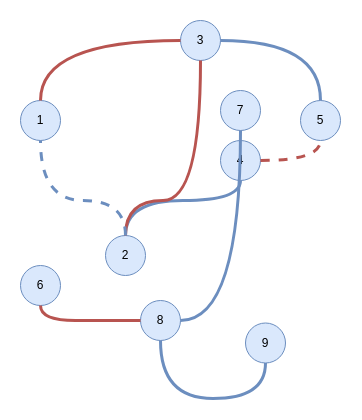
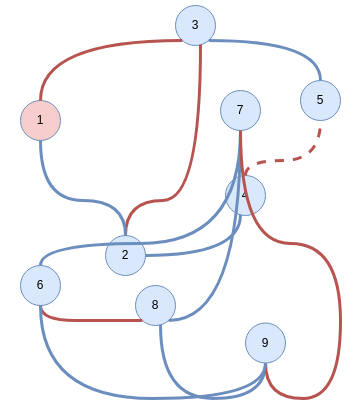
(201, 41) -> (196, 26)
(41, 121) -> (41, 121)
(321, 121) -> (321, 101)
(241, 161) -> (246, 196)
(67, 198) -> (67, 198)
none -> (156, 243)
none -> (337, 285)
(161, 321) -> (156, 306)
none -> (95, 390)
